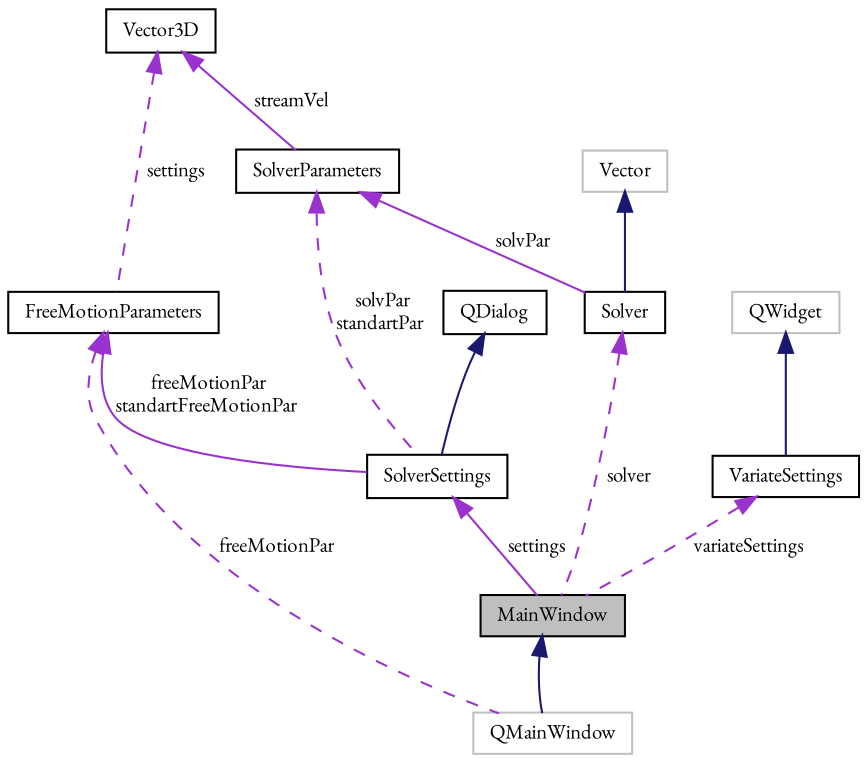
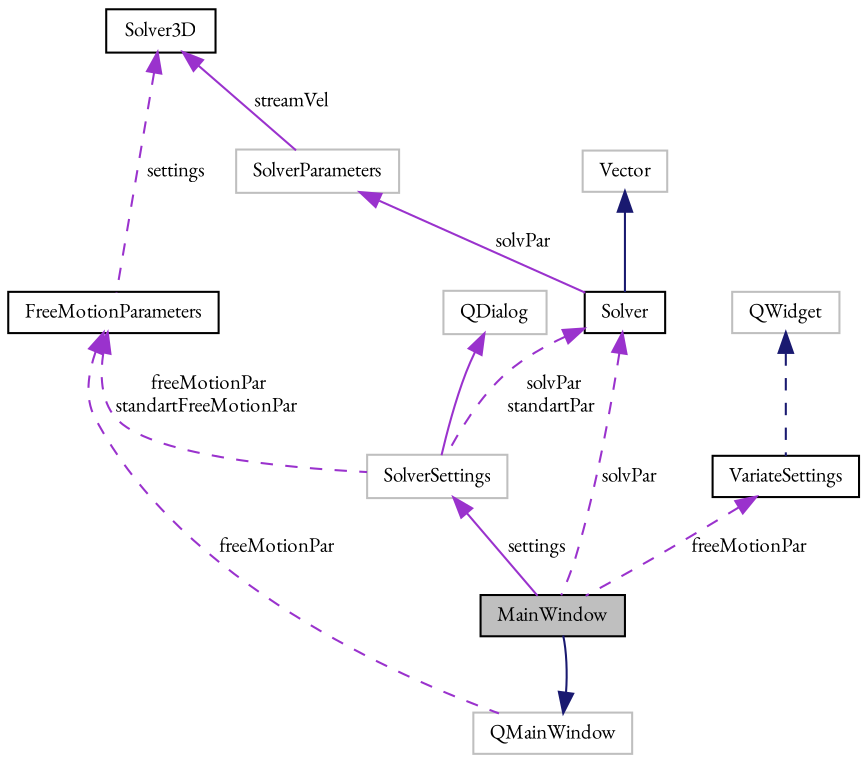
(161, 31) -> (161, 31)
(318, 171) -> (318, 171)
(495, 312) -> (495, 312)
(341, 346) -> (495, 385)
(456, 403) -> (456, 403)
(786, 405) -> (786, 405)
(204, 453) -> (204, 453)
(437, 476) -> (437, 476)
(627, 476) -> (627, 476)
(747, 547) -> (747, 547)
(539, 685) -> (566, 664)
